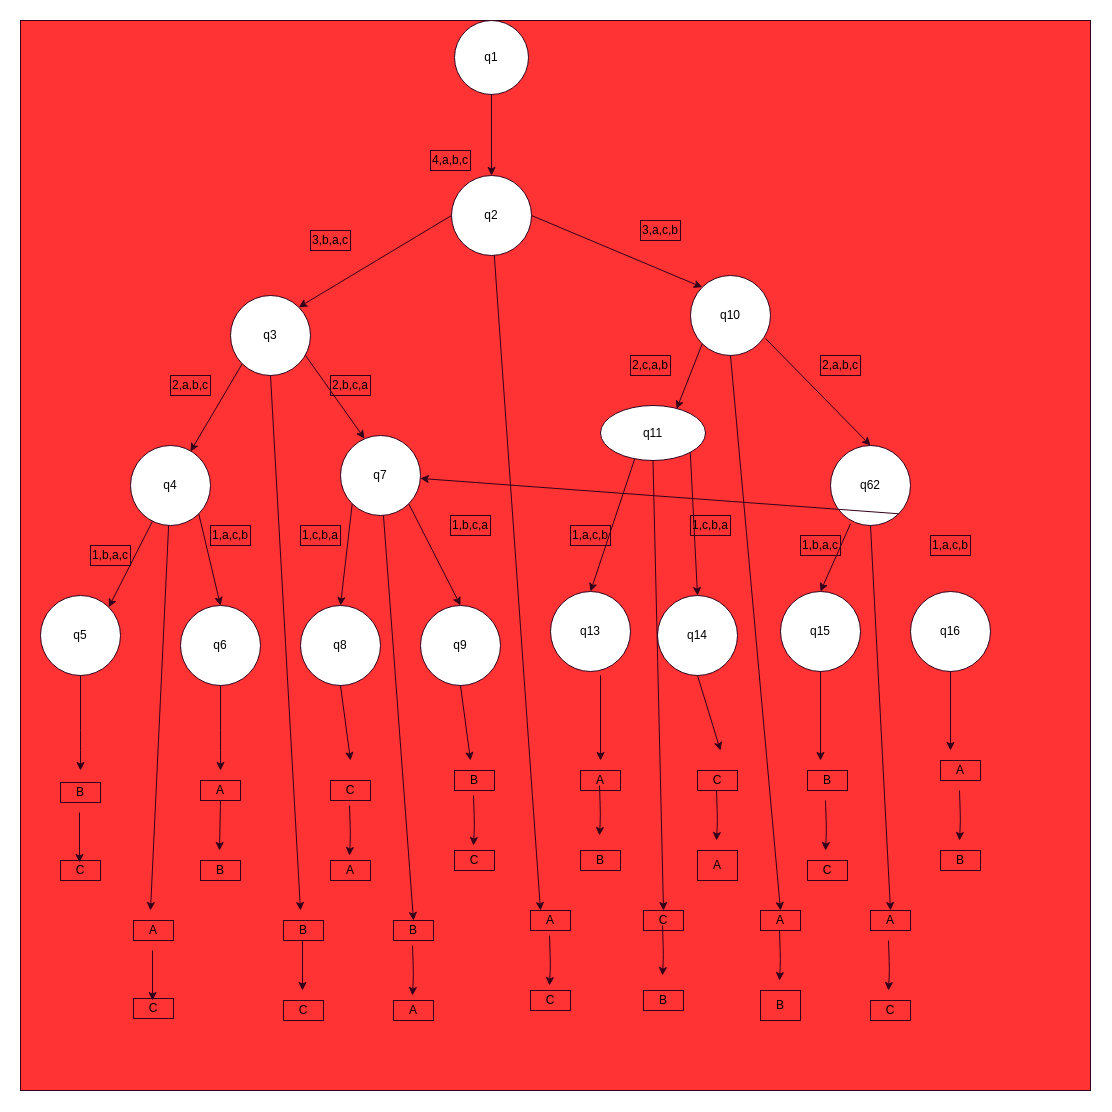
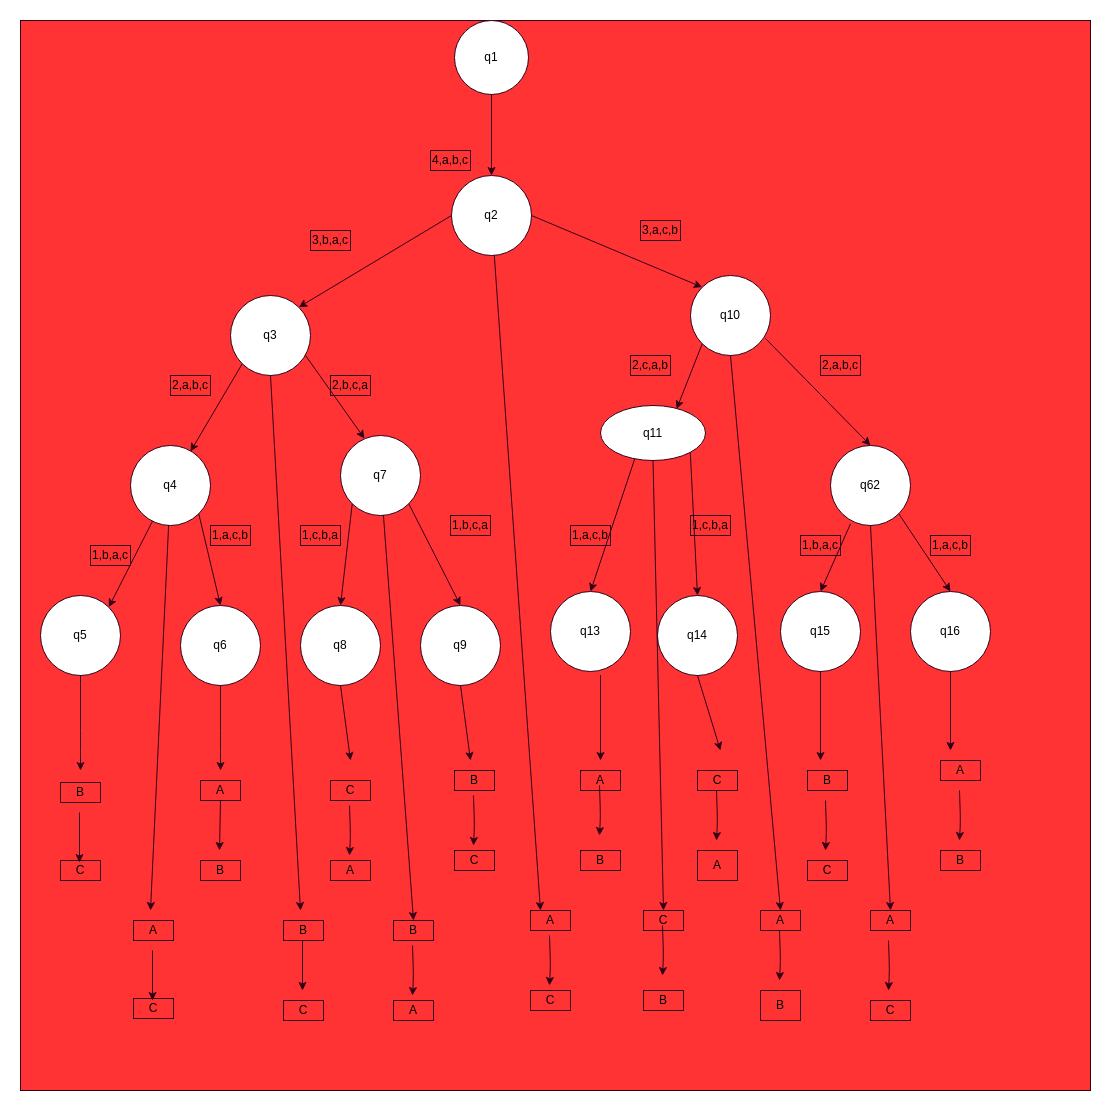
(663, 496) -> (923, 550)
